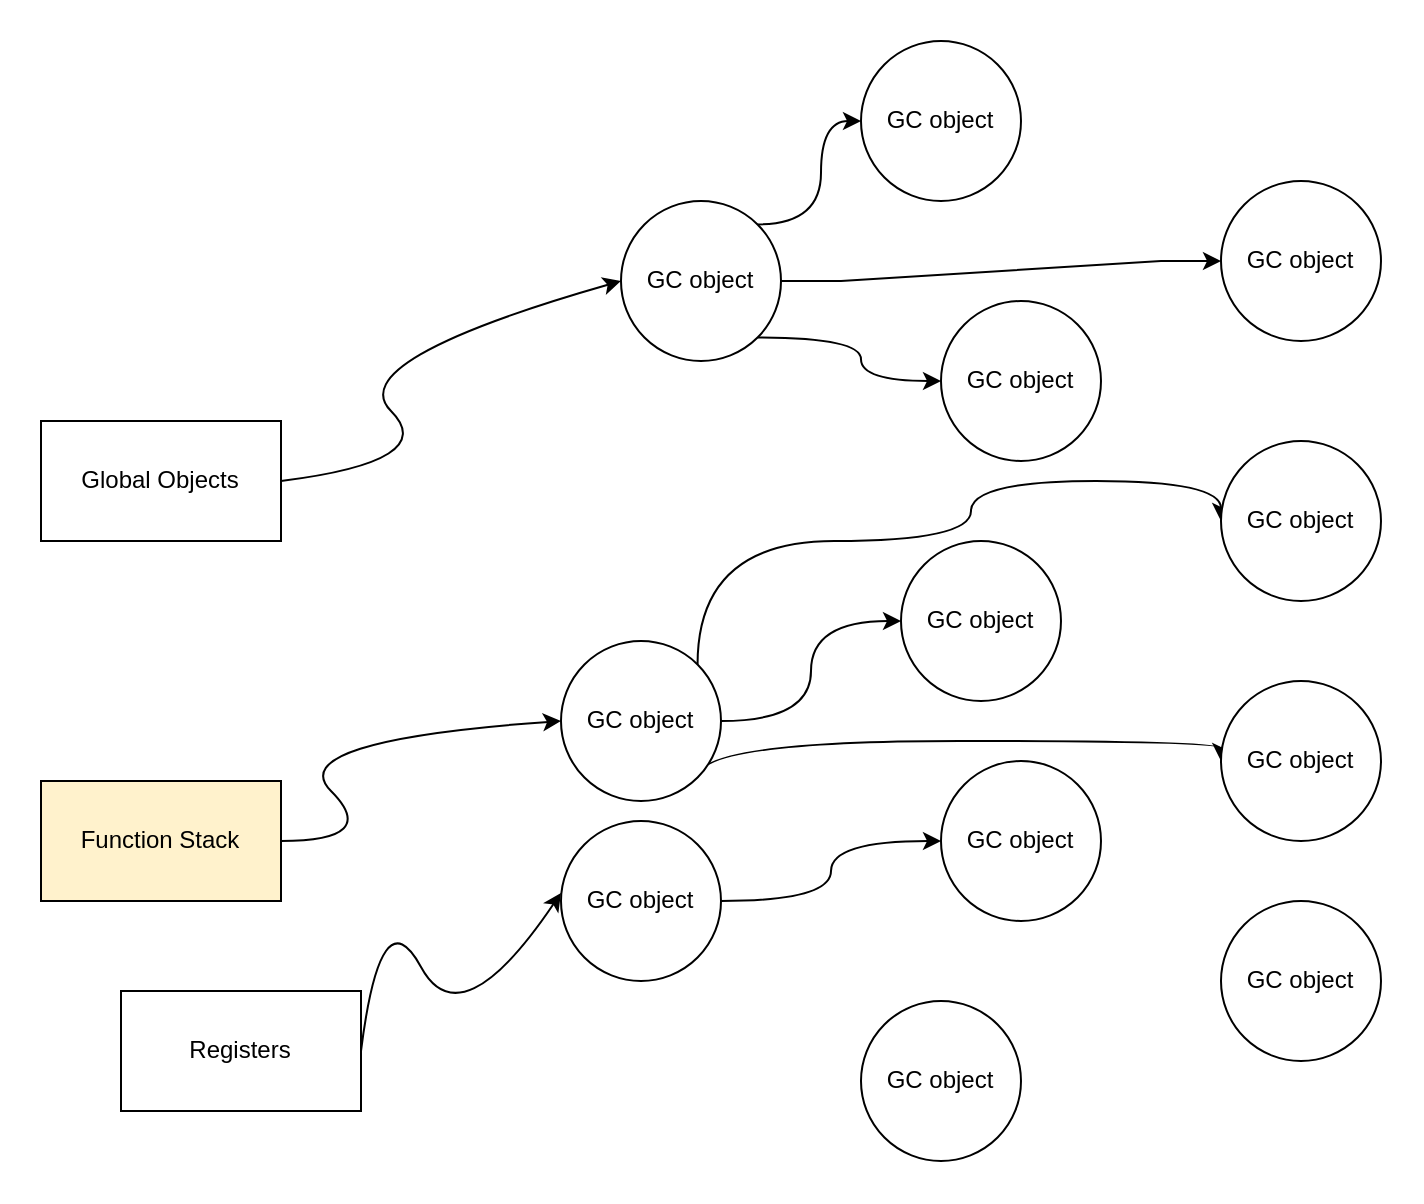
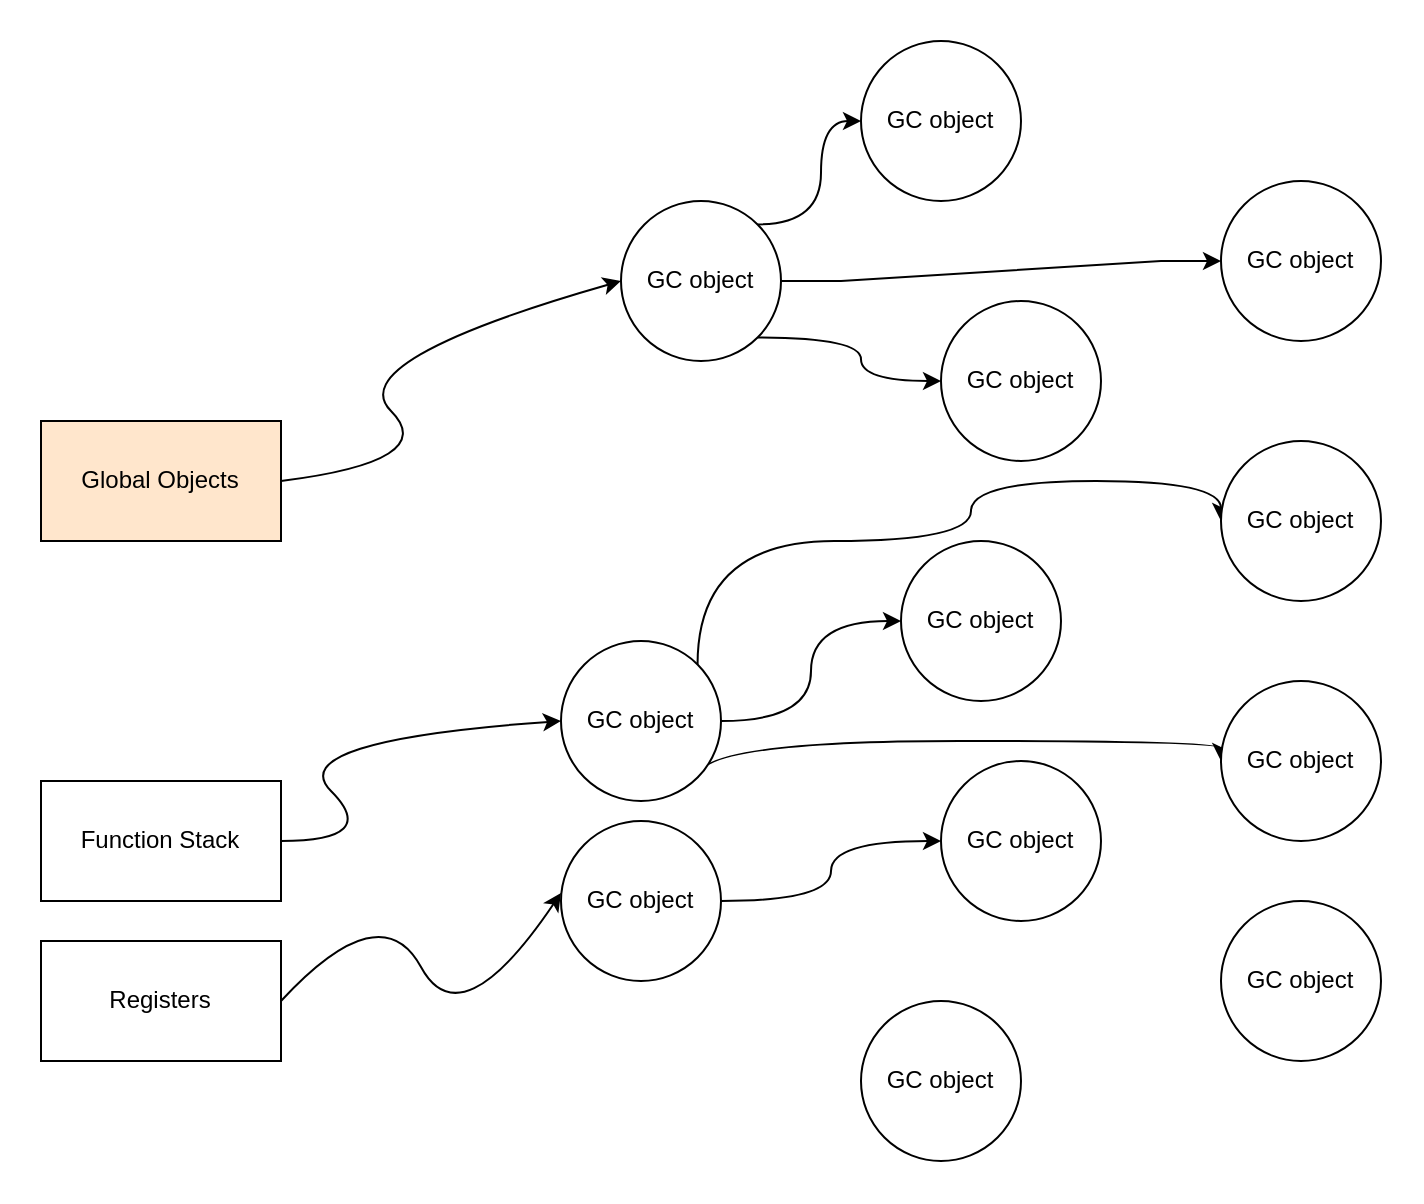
(161, 481) -> (161, 481)
(161, 841) -> (161, 841)
(241, 1051) -> (161, 1001)
